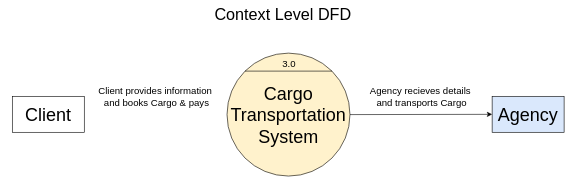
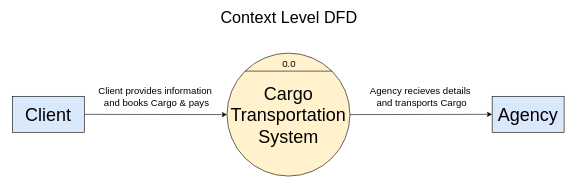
(283, 15) -> (289, 18)
(289, 64) -> (289, 64)
(48, 114) -> (48, 114)
none -> (154, 114)
